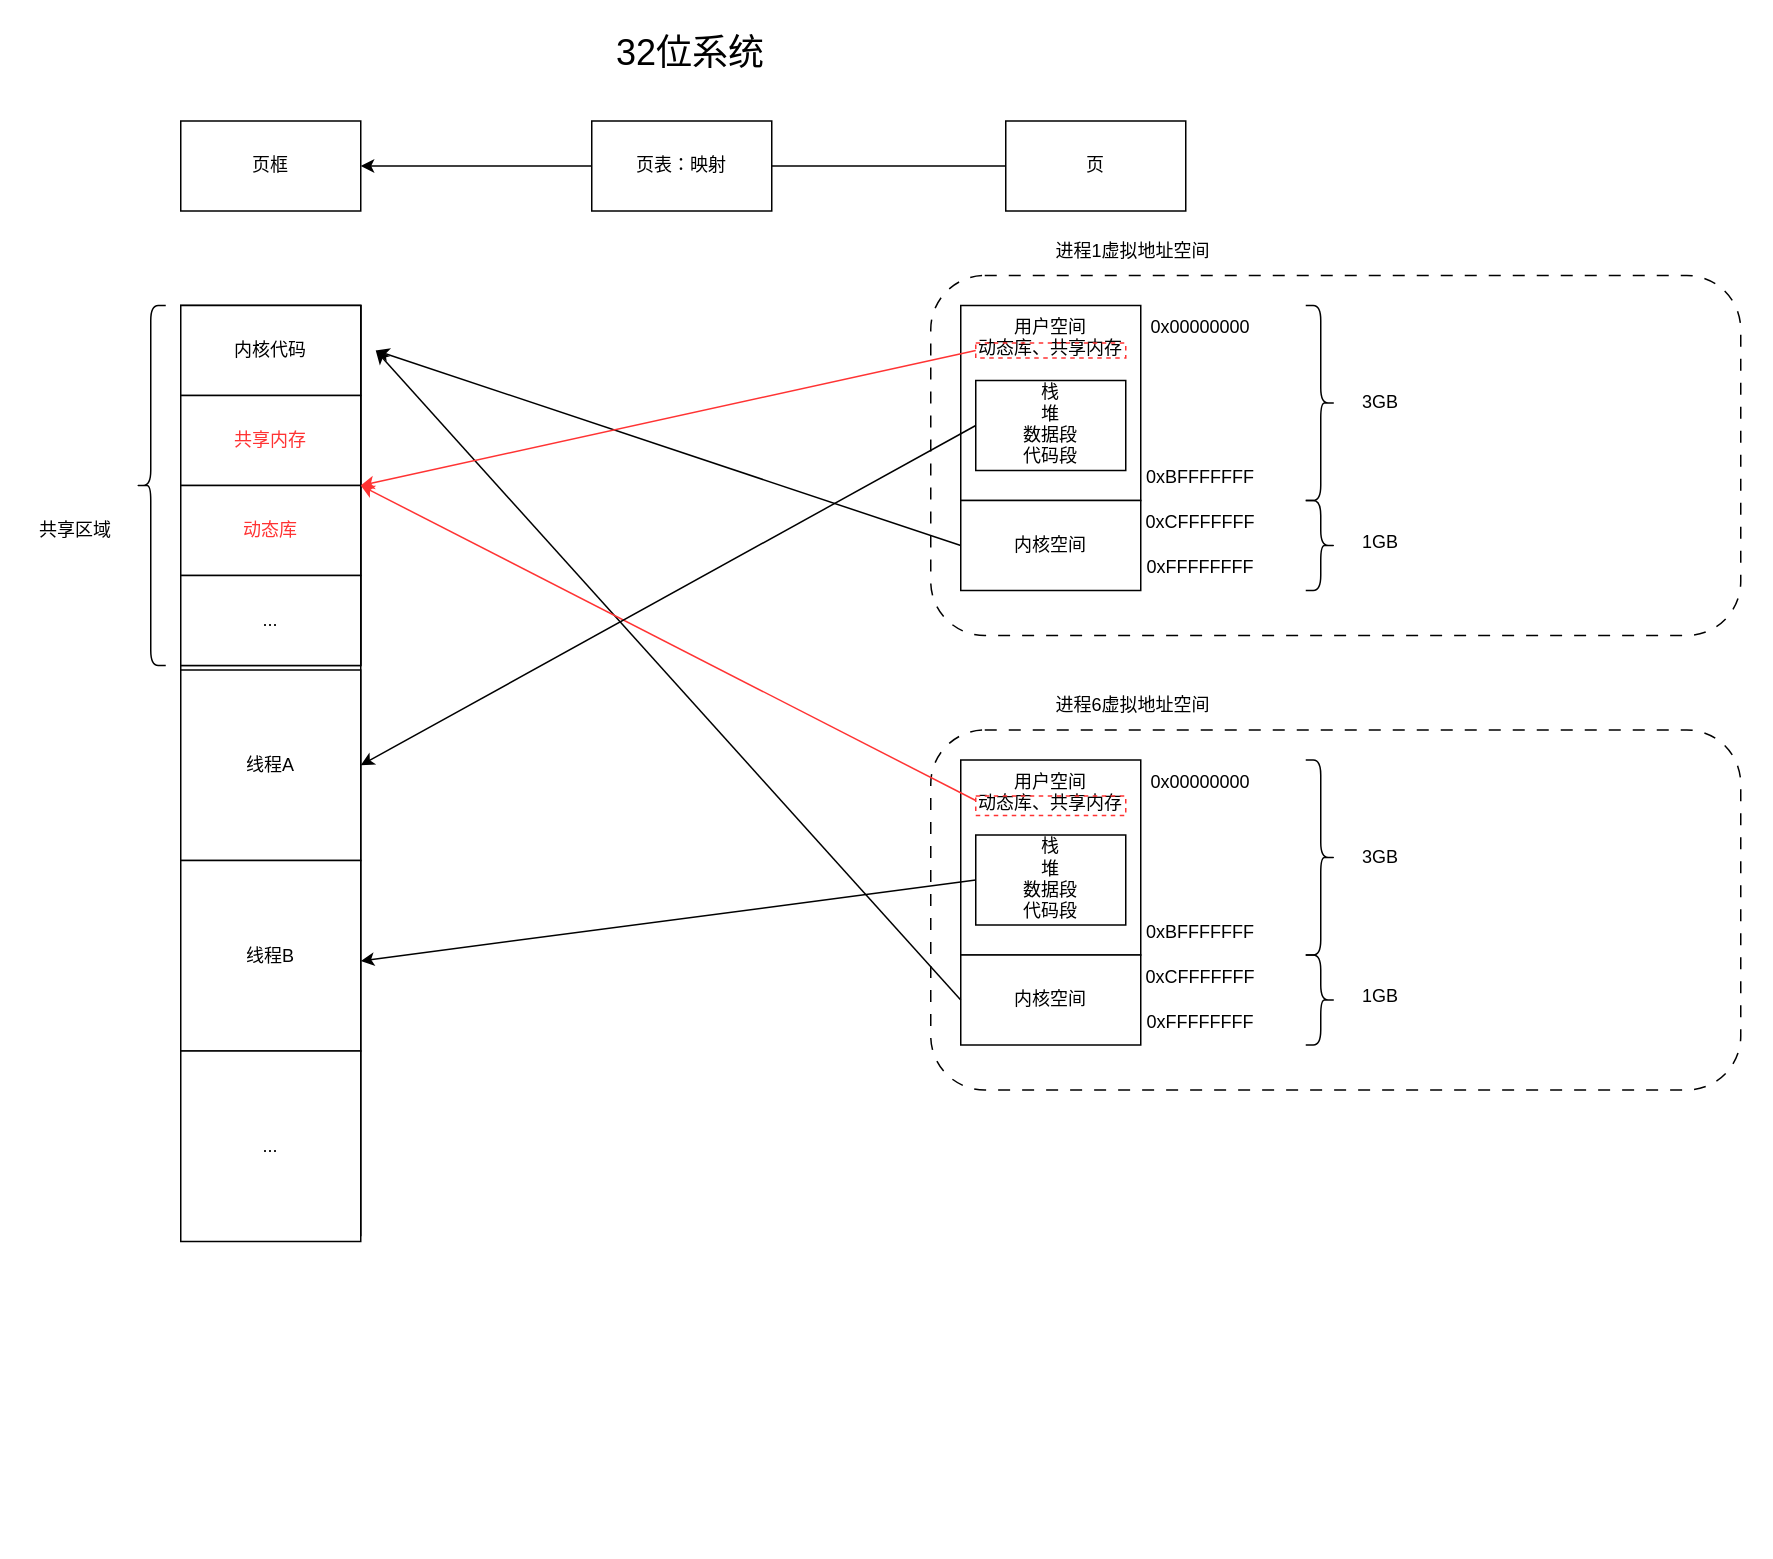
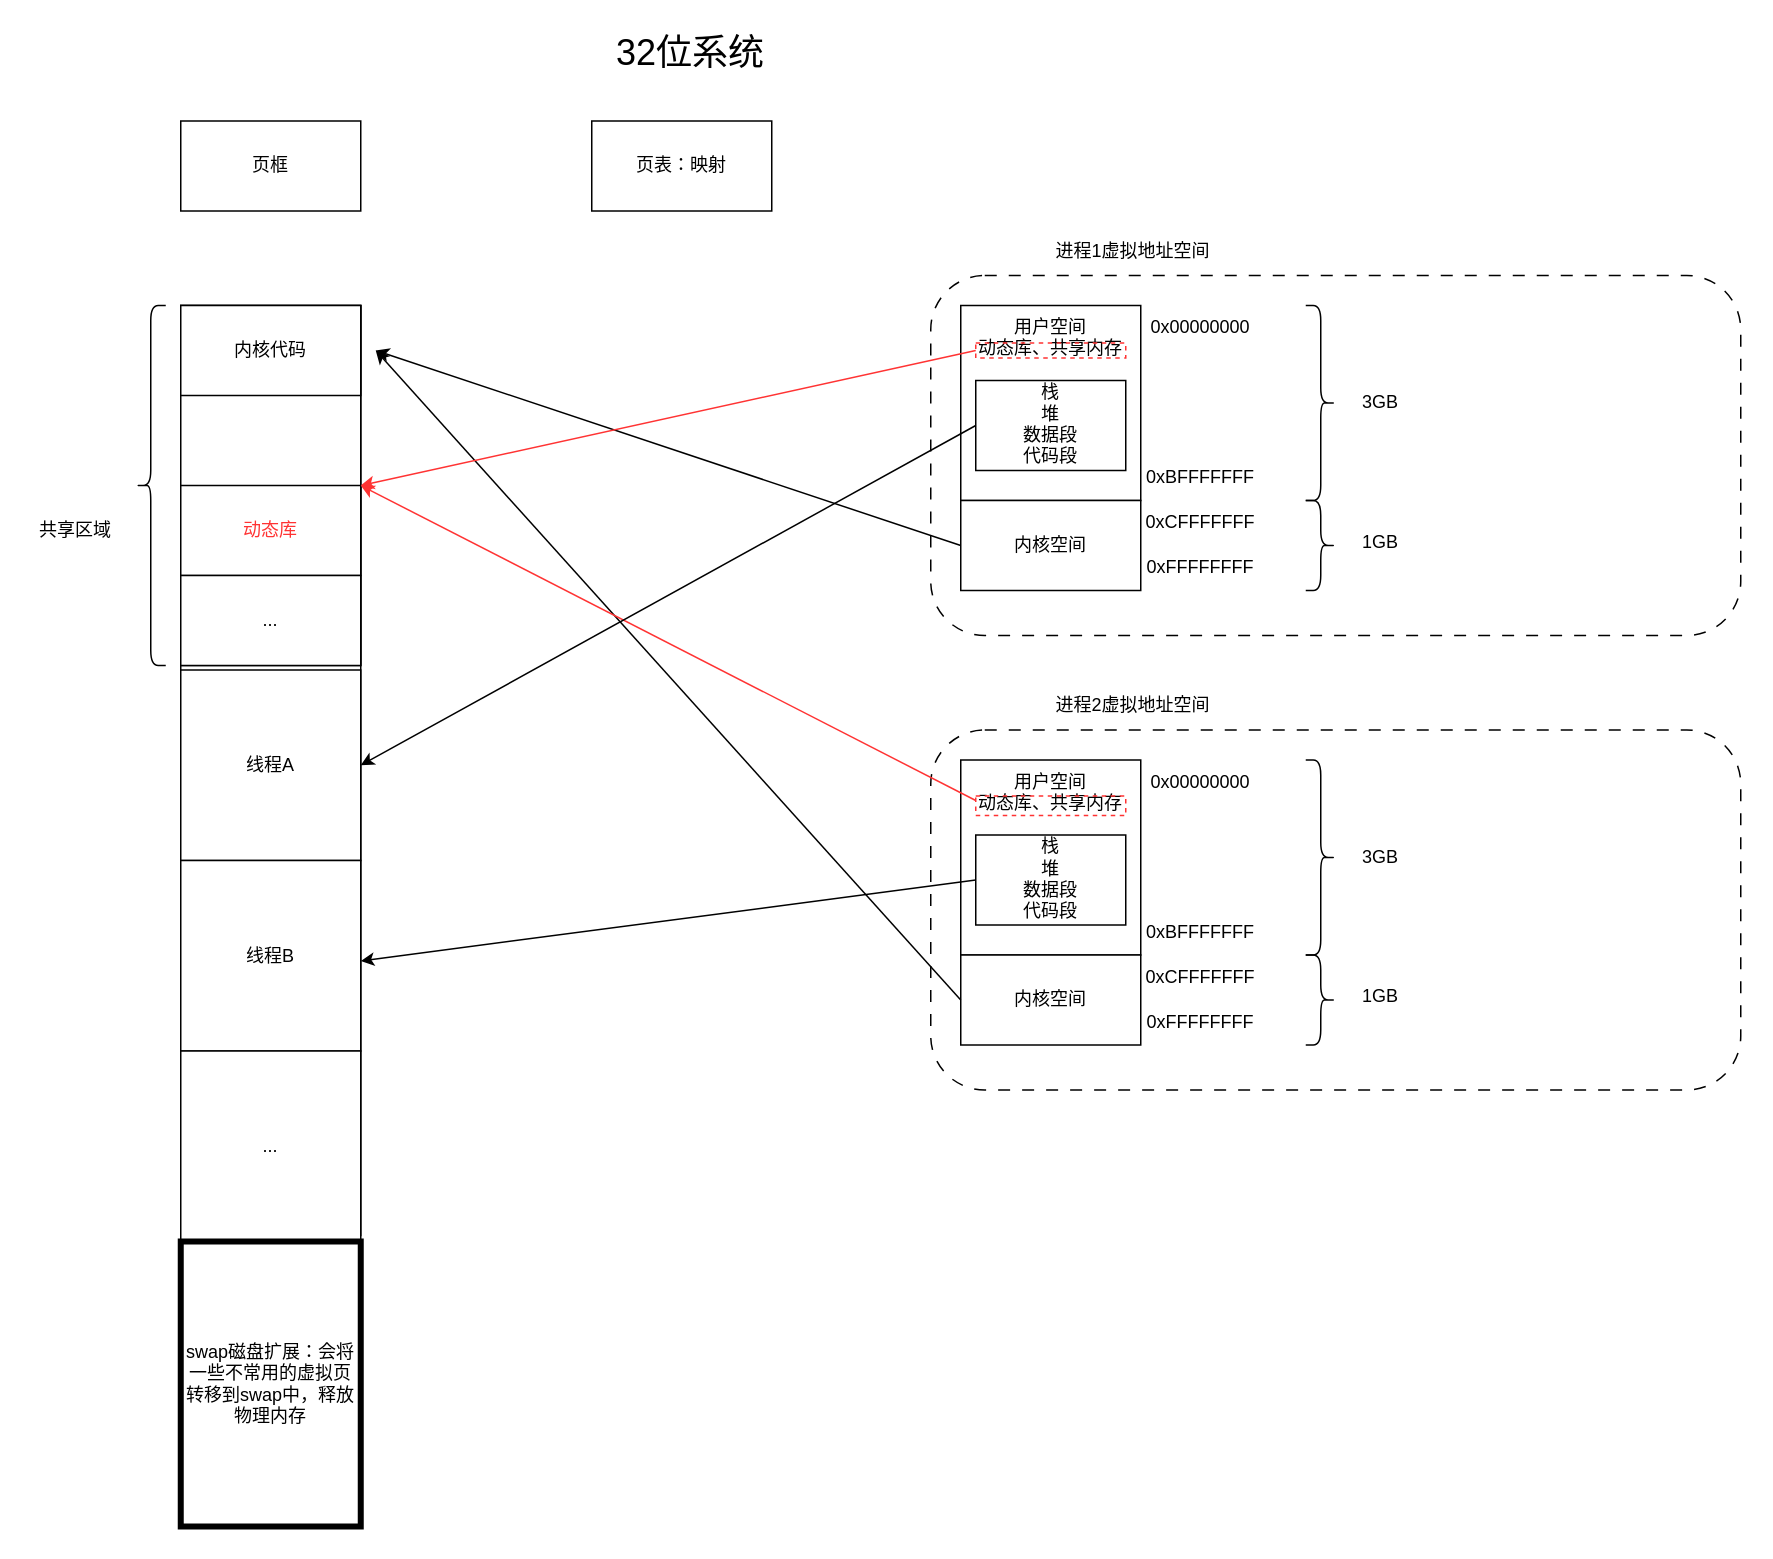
(889, 166) -> none
(1096, 166) -> none
(271, 440) -> none
(1133, 706) -> (1133, 706)
none -> (271, 1384)
